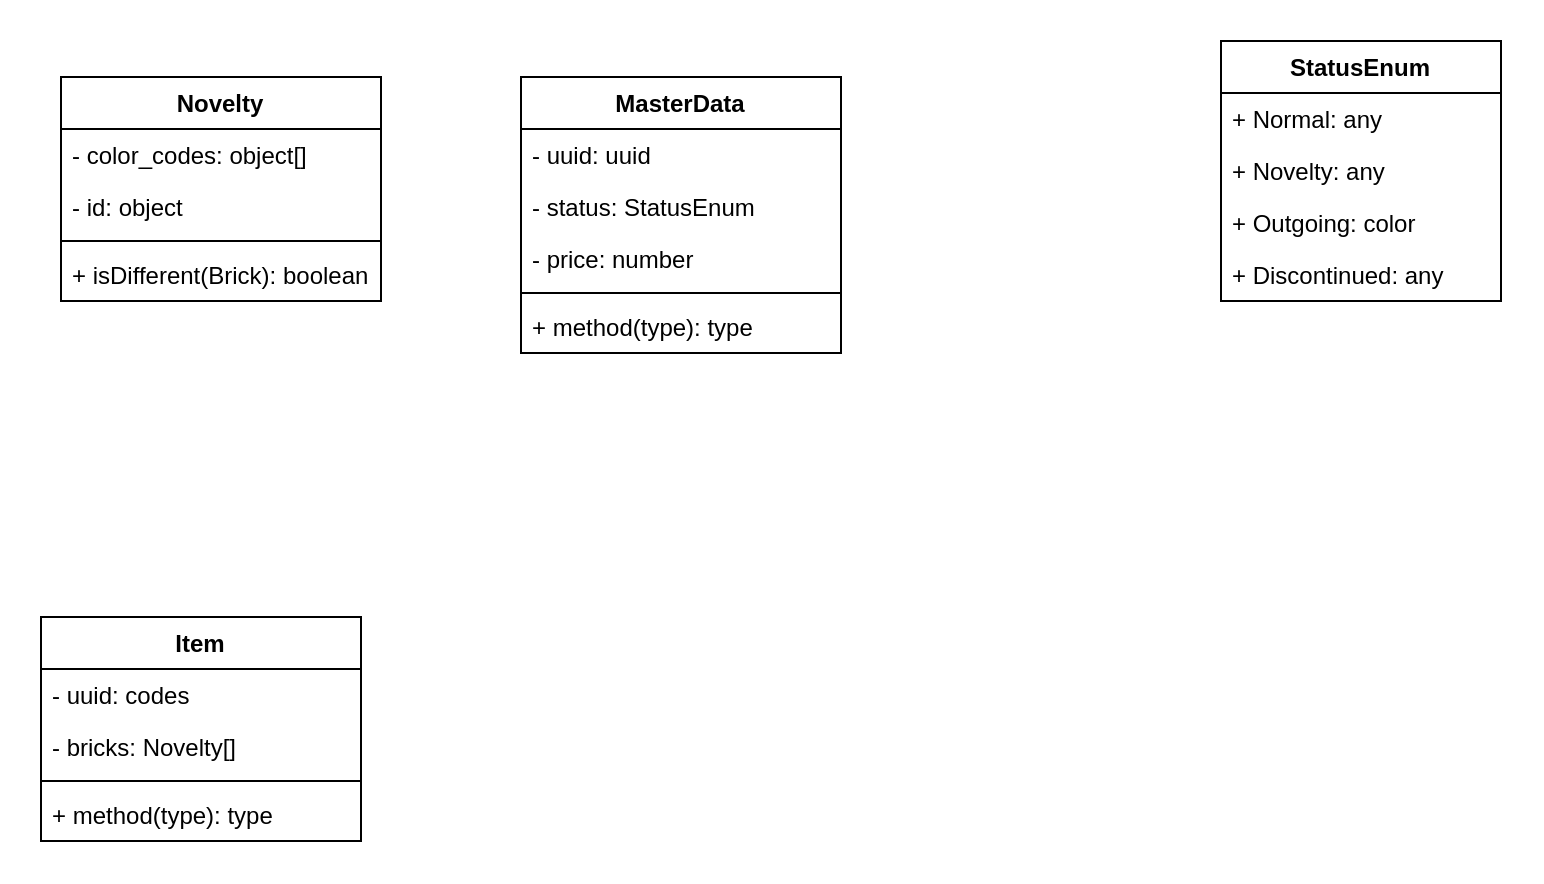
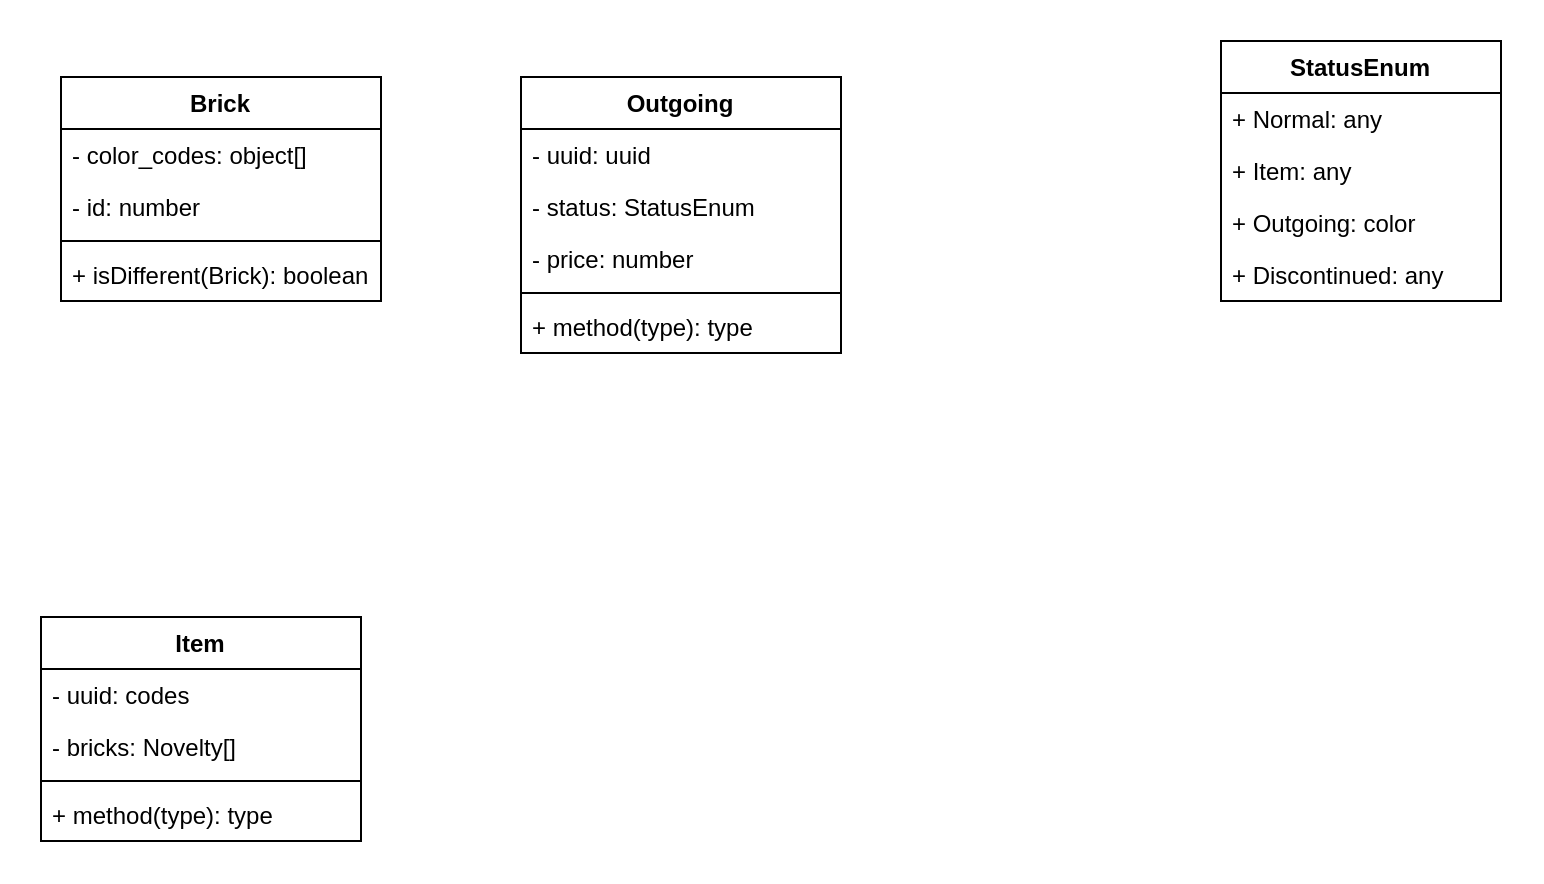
(220, 104) -> (220, 104)
(680, 104) -> (680, 104)
(1314, 172) -> (1297, 172)
(140, 208) -> (140, 208)
